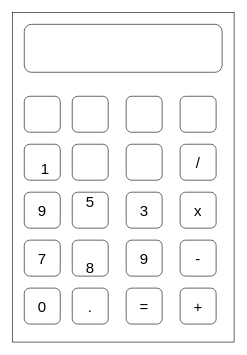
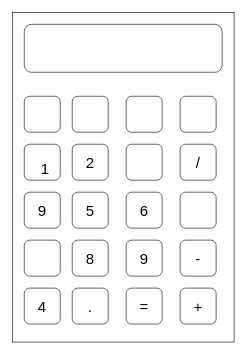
none -> (90, 162)
(90, 201) -> (90, 210)
(144, 210) -> (144, 210)
(198, 210) -> none
(42, 258) -> none
(90, 267) -> (90, 258)
(42, 306) -> (42, 306)
